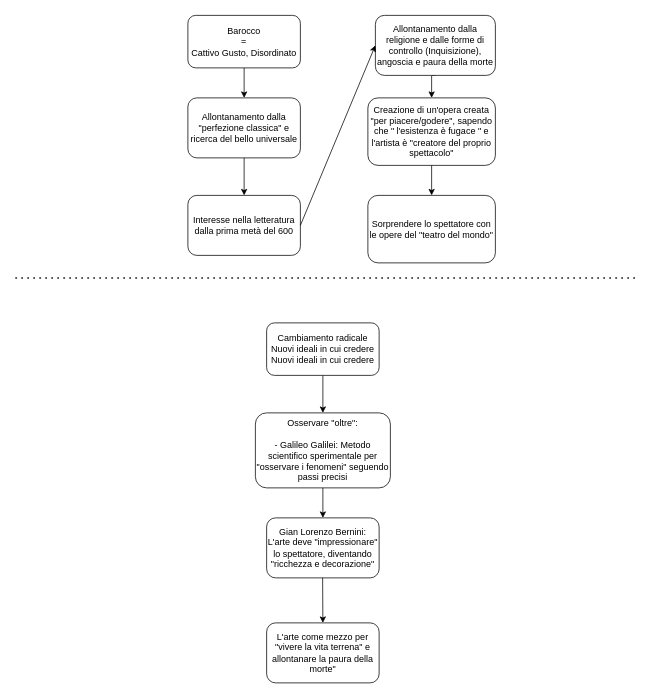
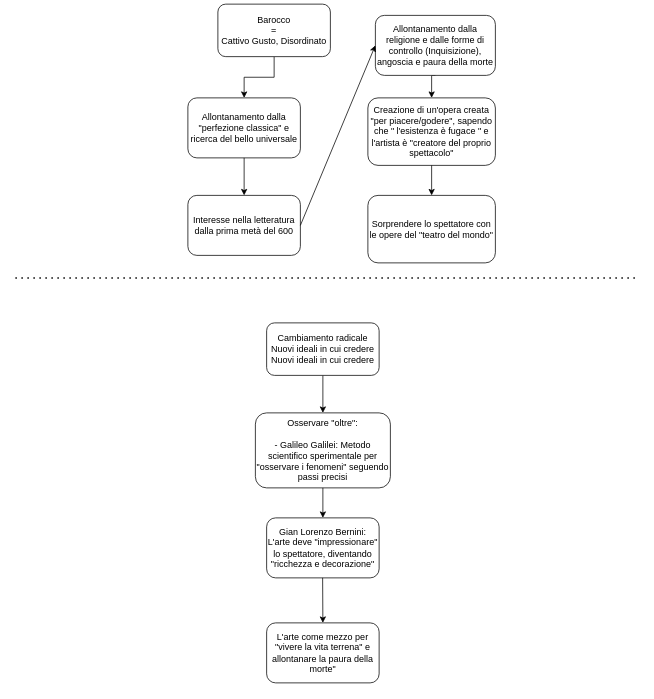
(244, 42) -> (274, 30)
